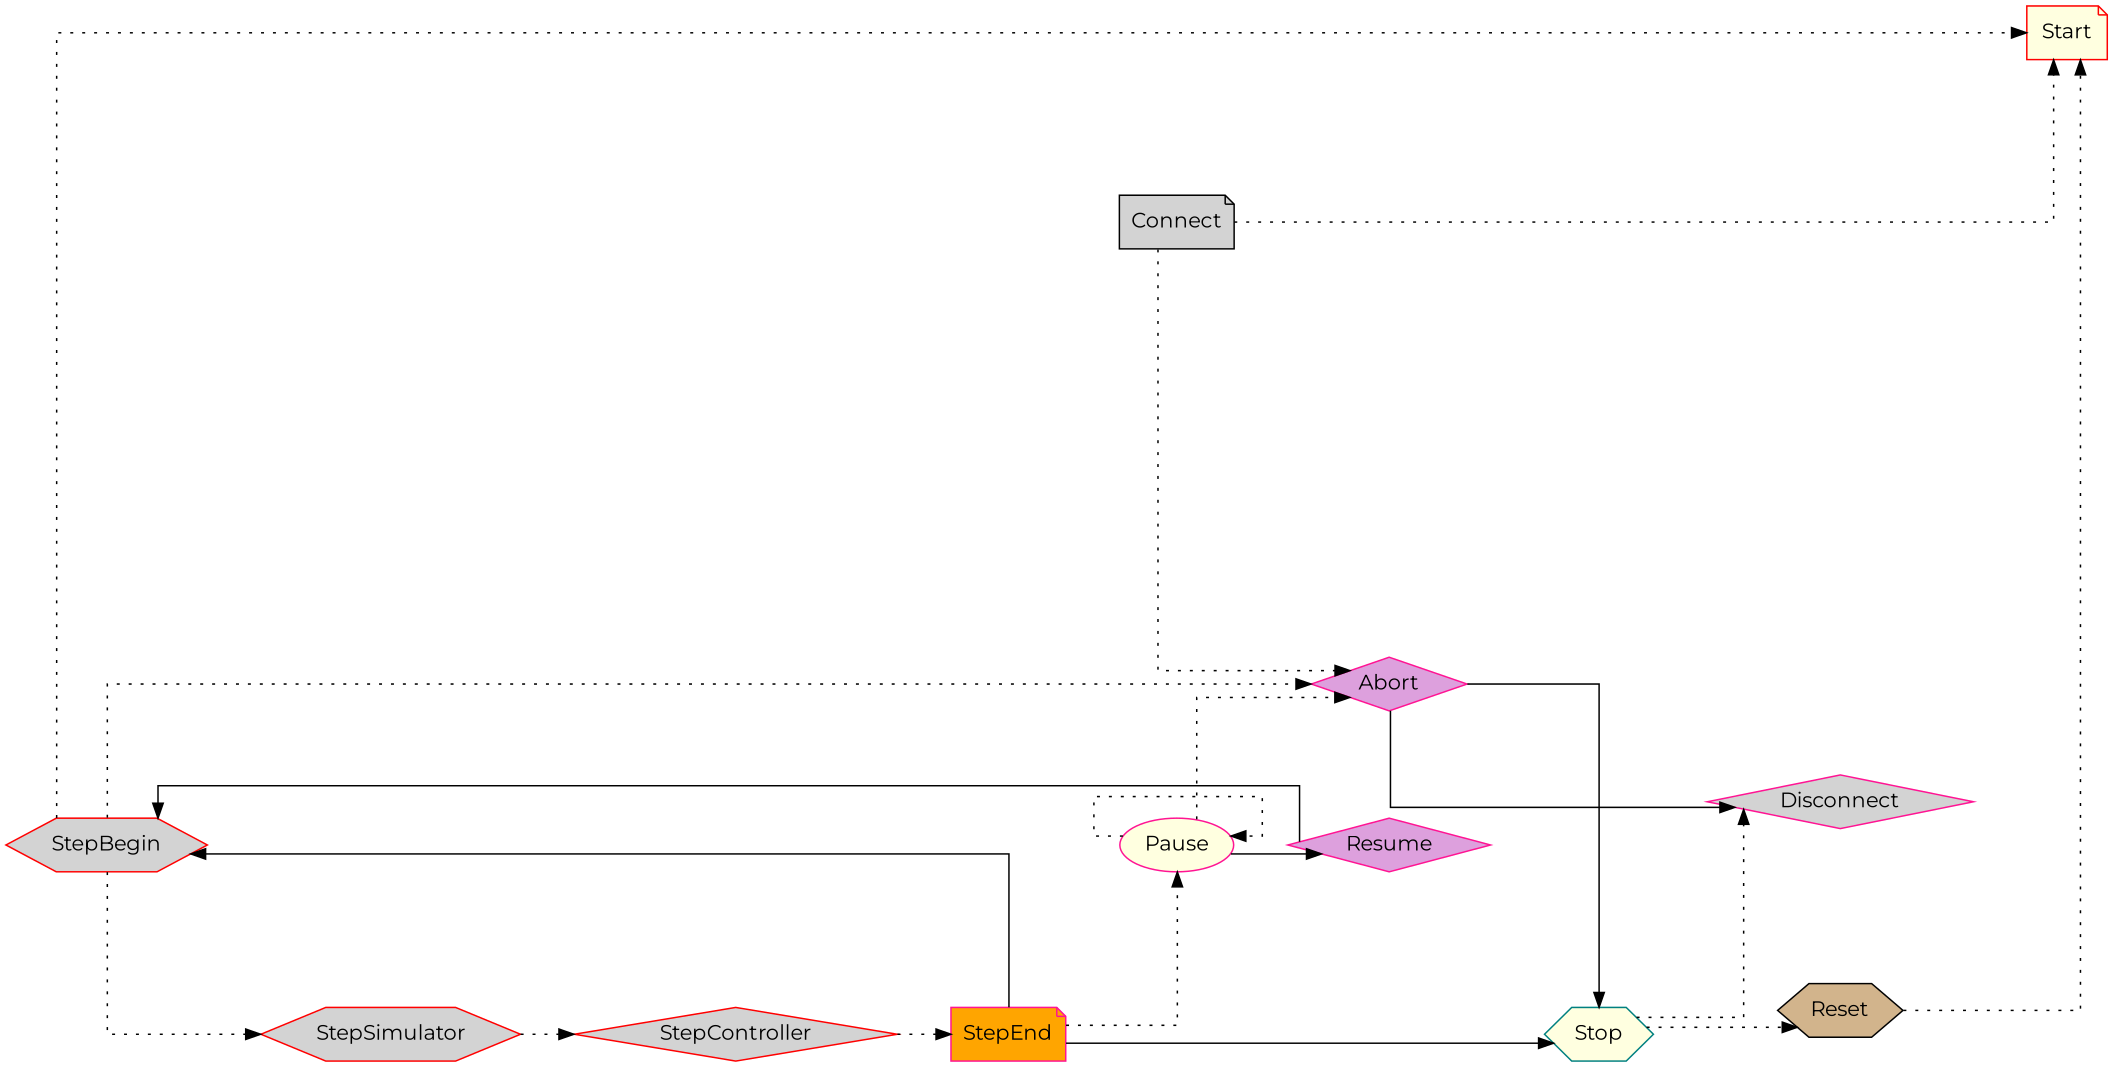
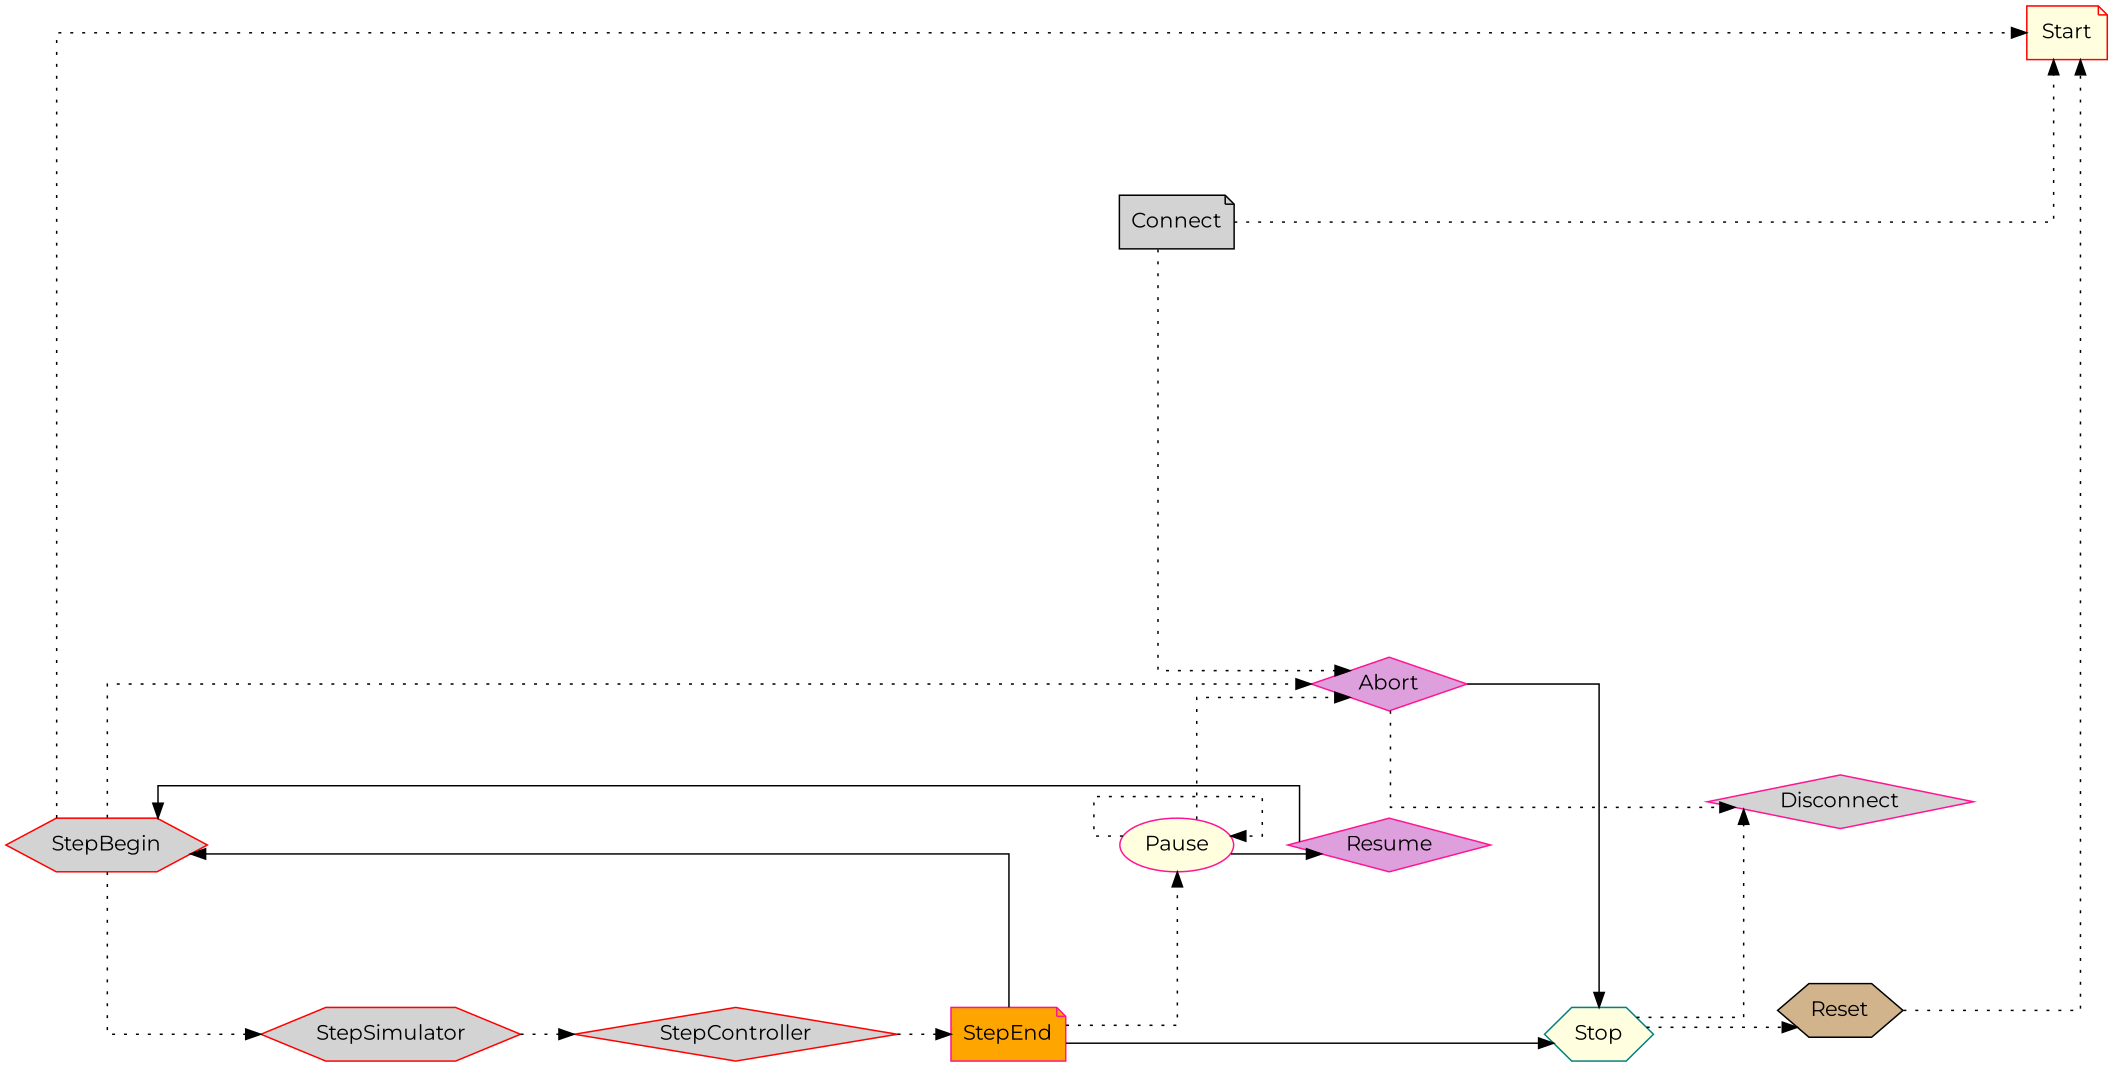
(1507, 807) -> (1507, 807)
